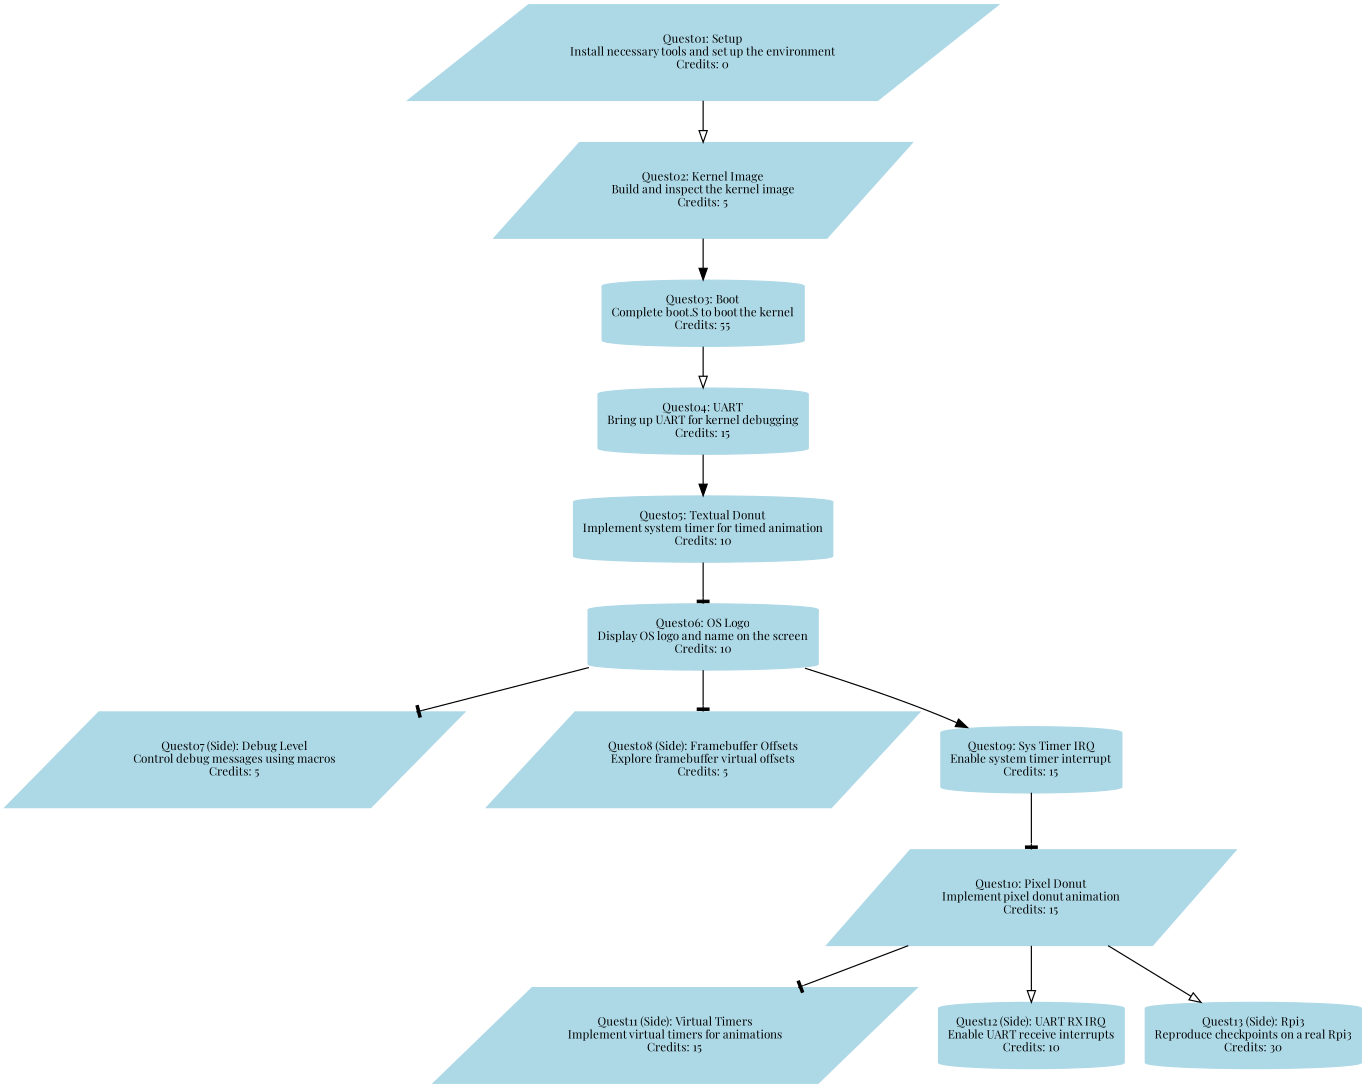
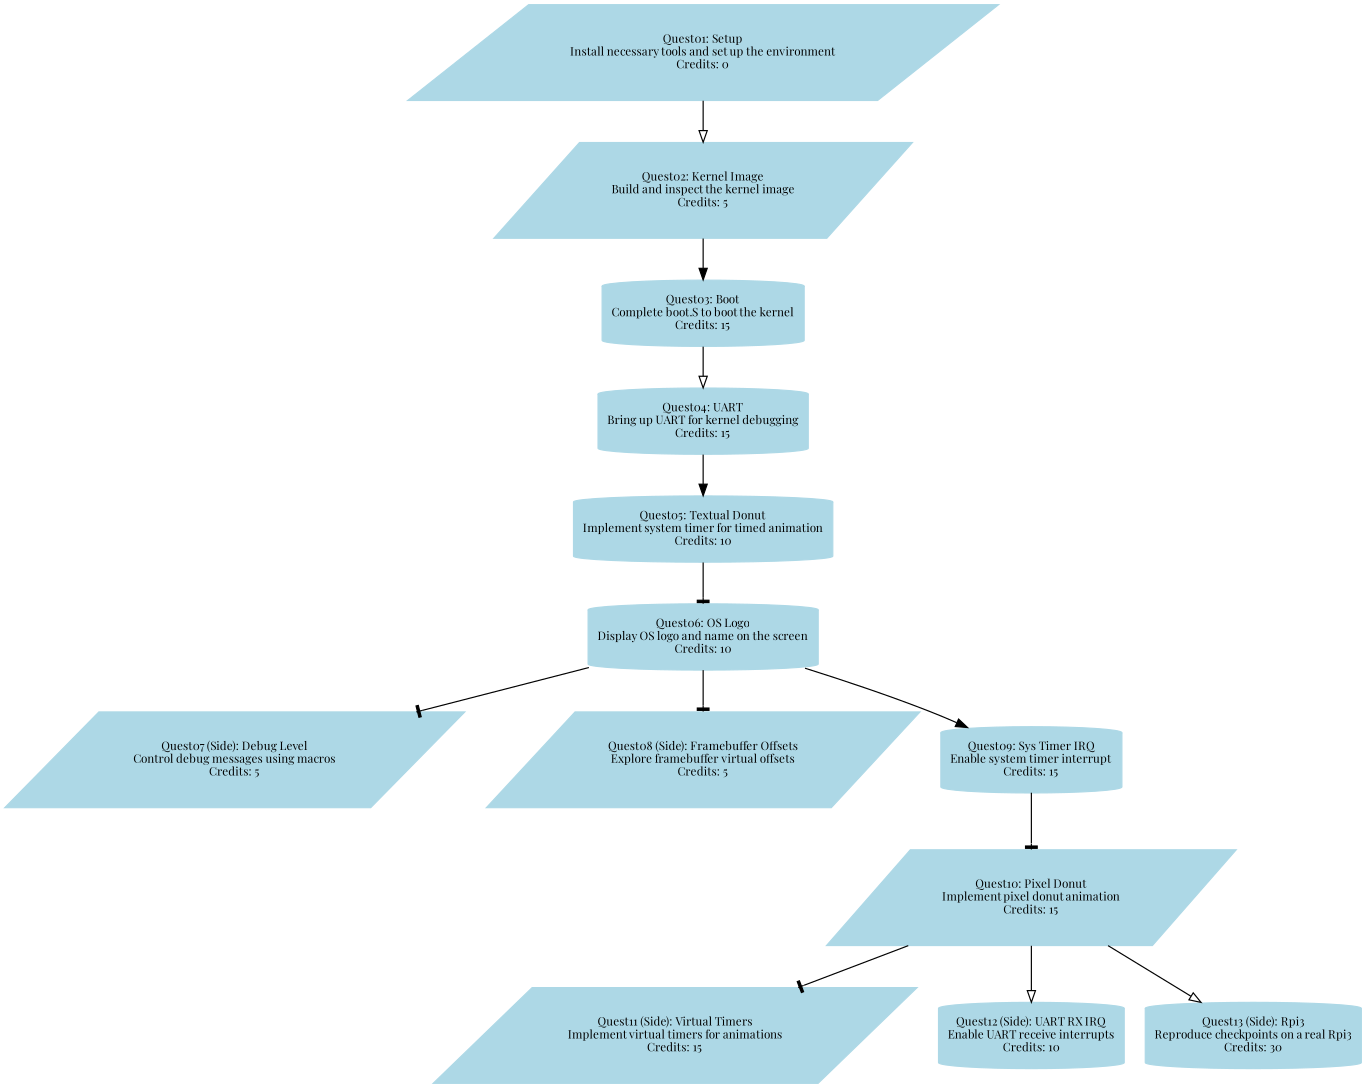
(703, 313) -> (703, 313)
